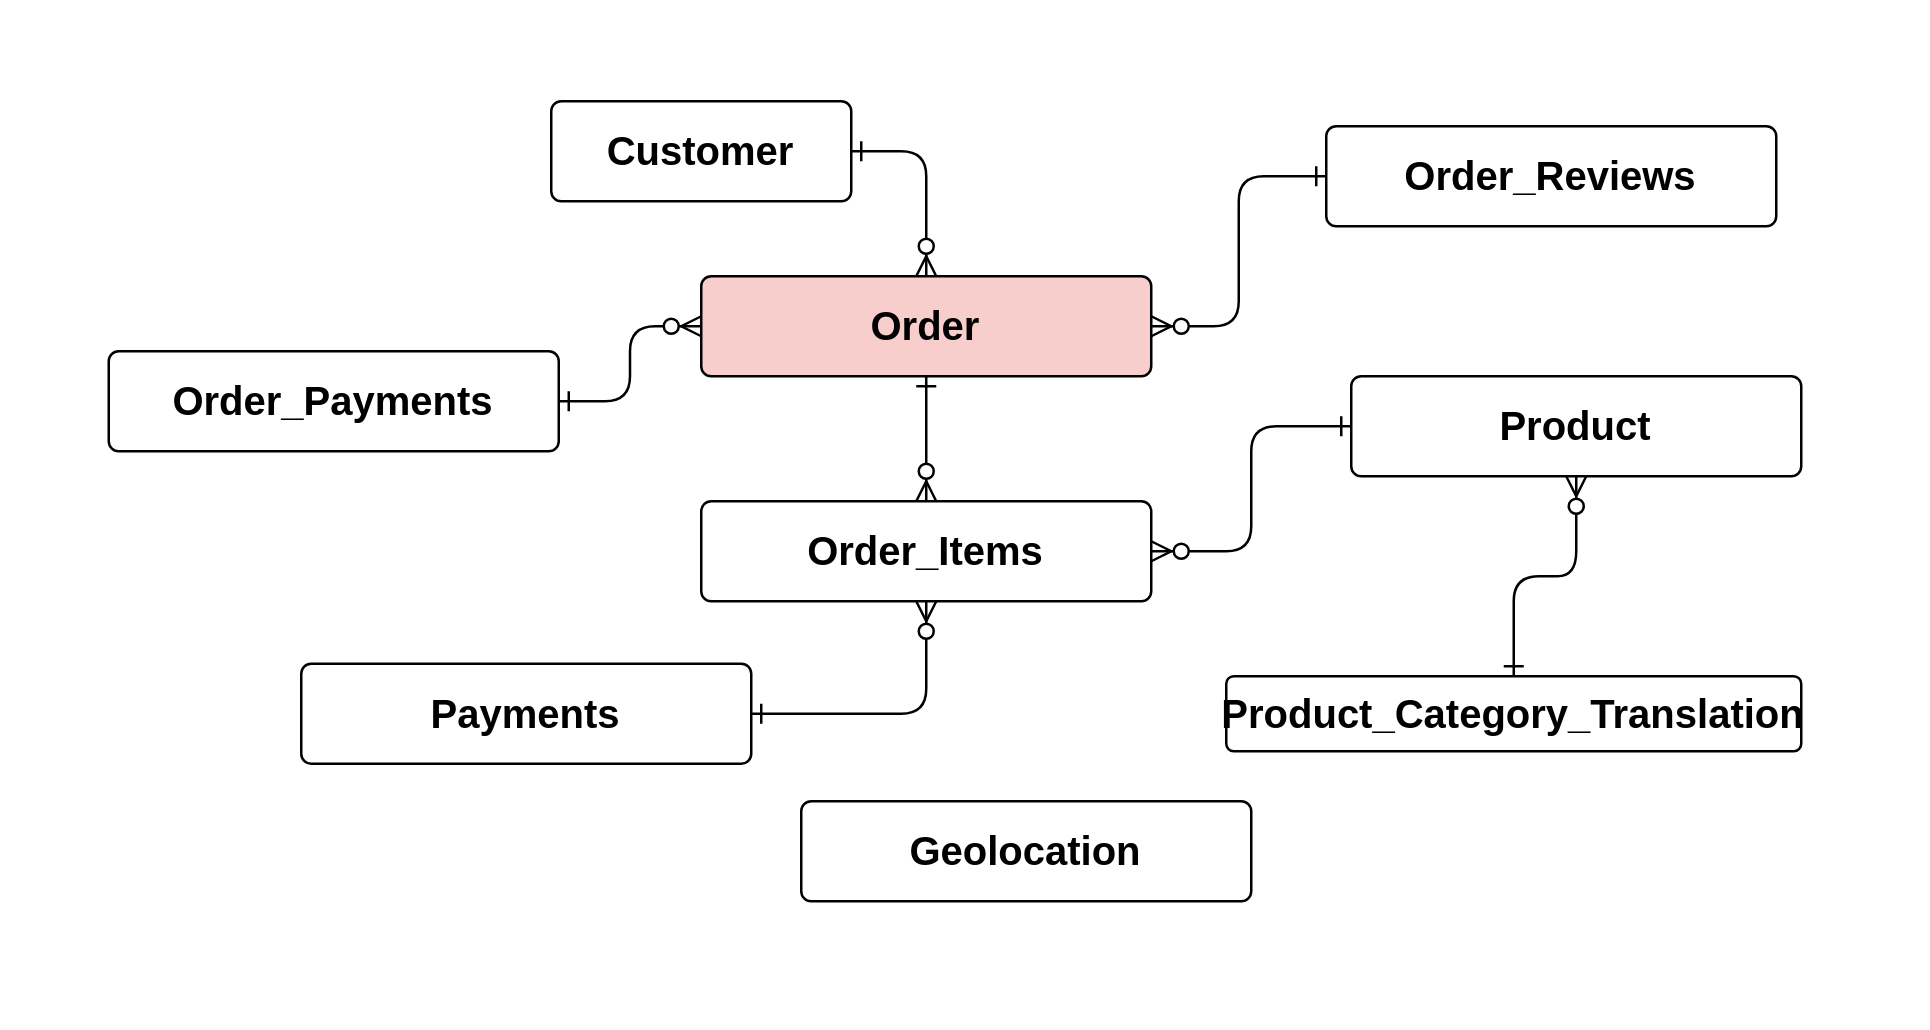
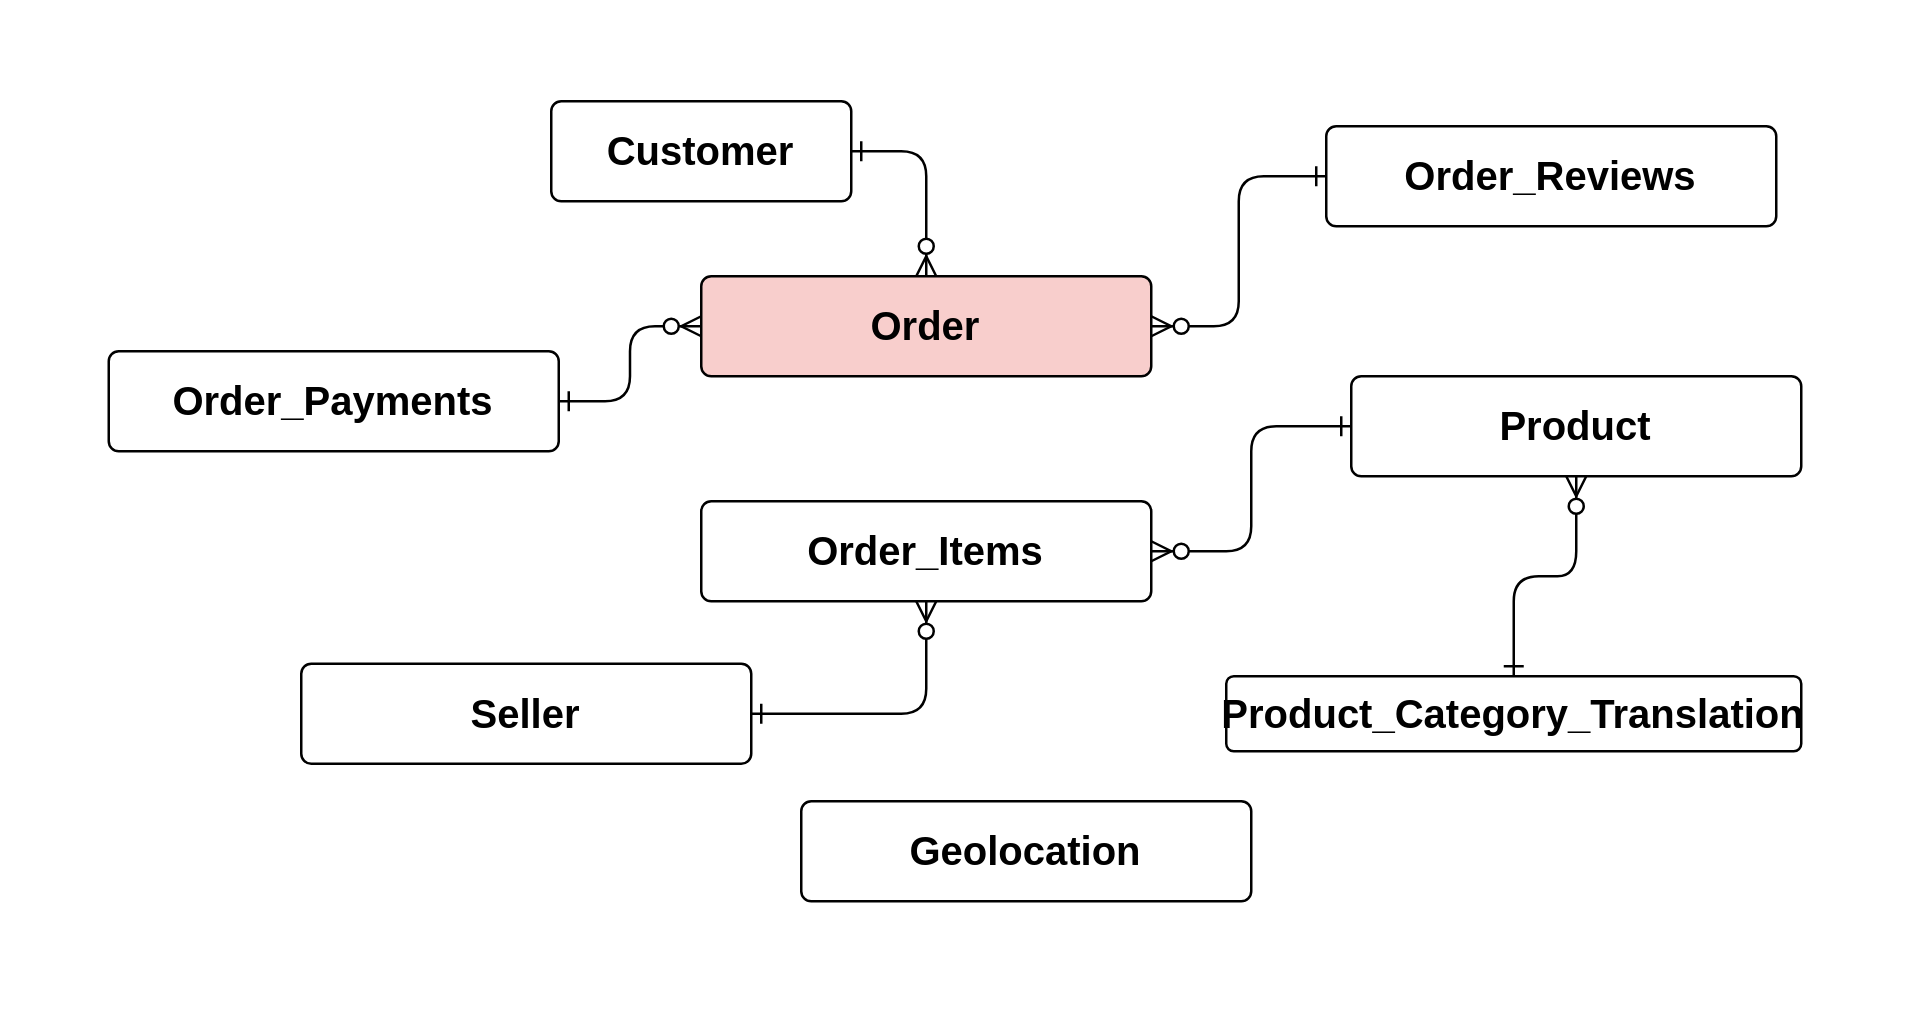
(926, 421) -> none
(526, 714) -> (526, 714)
